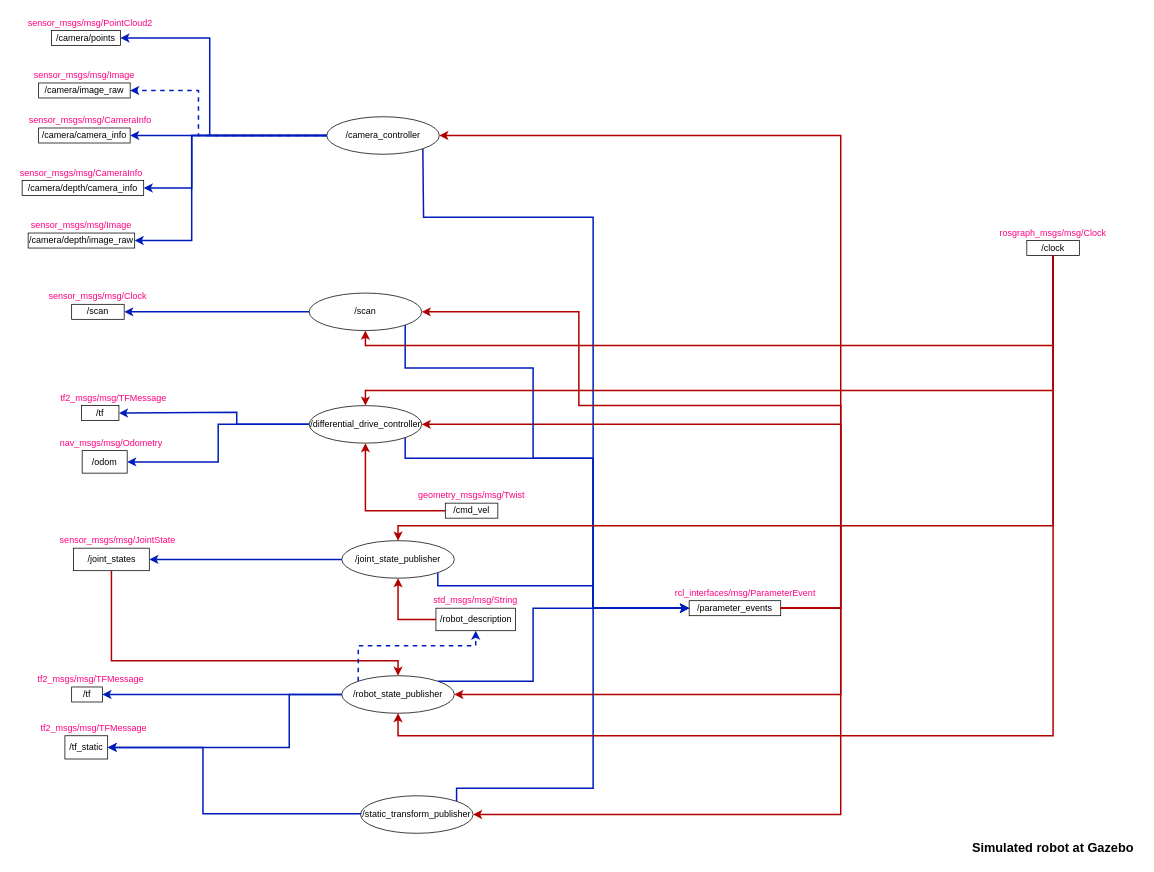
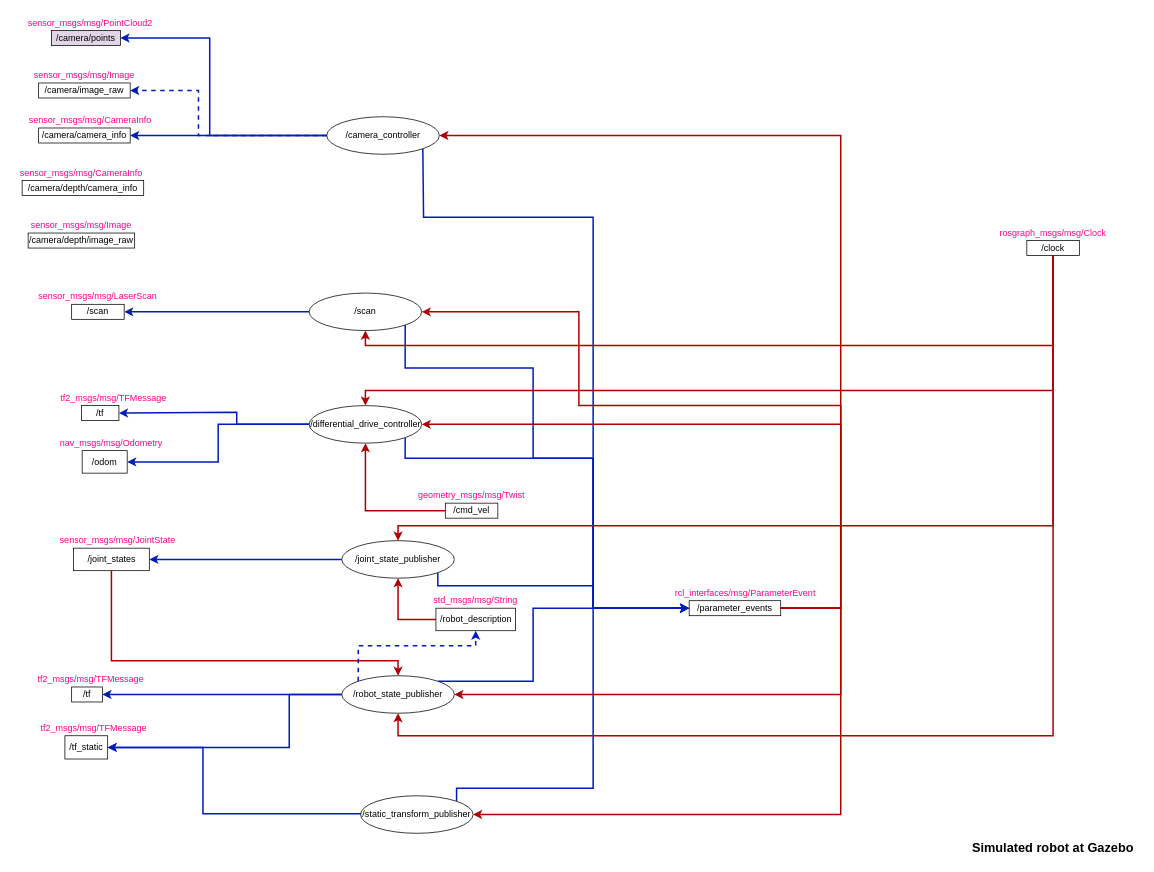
(86, 38) -> (86, 38)
(169, 188) -> none
(192, 239) -> none
(98, 297) -> (98, 297)
